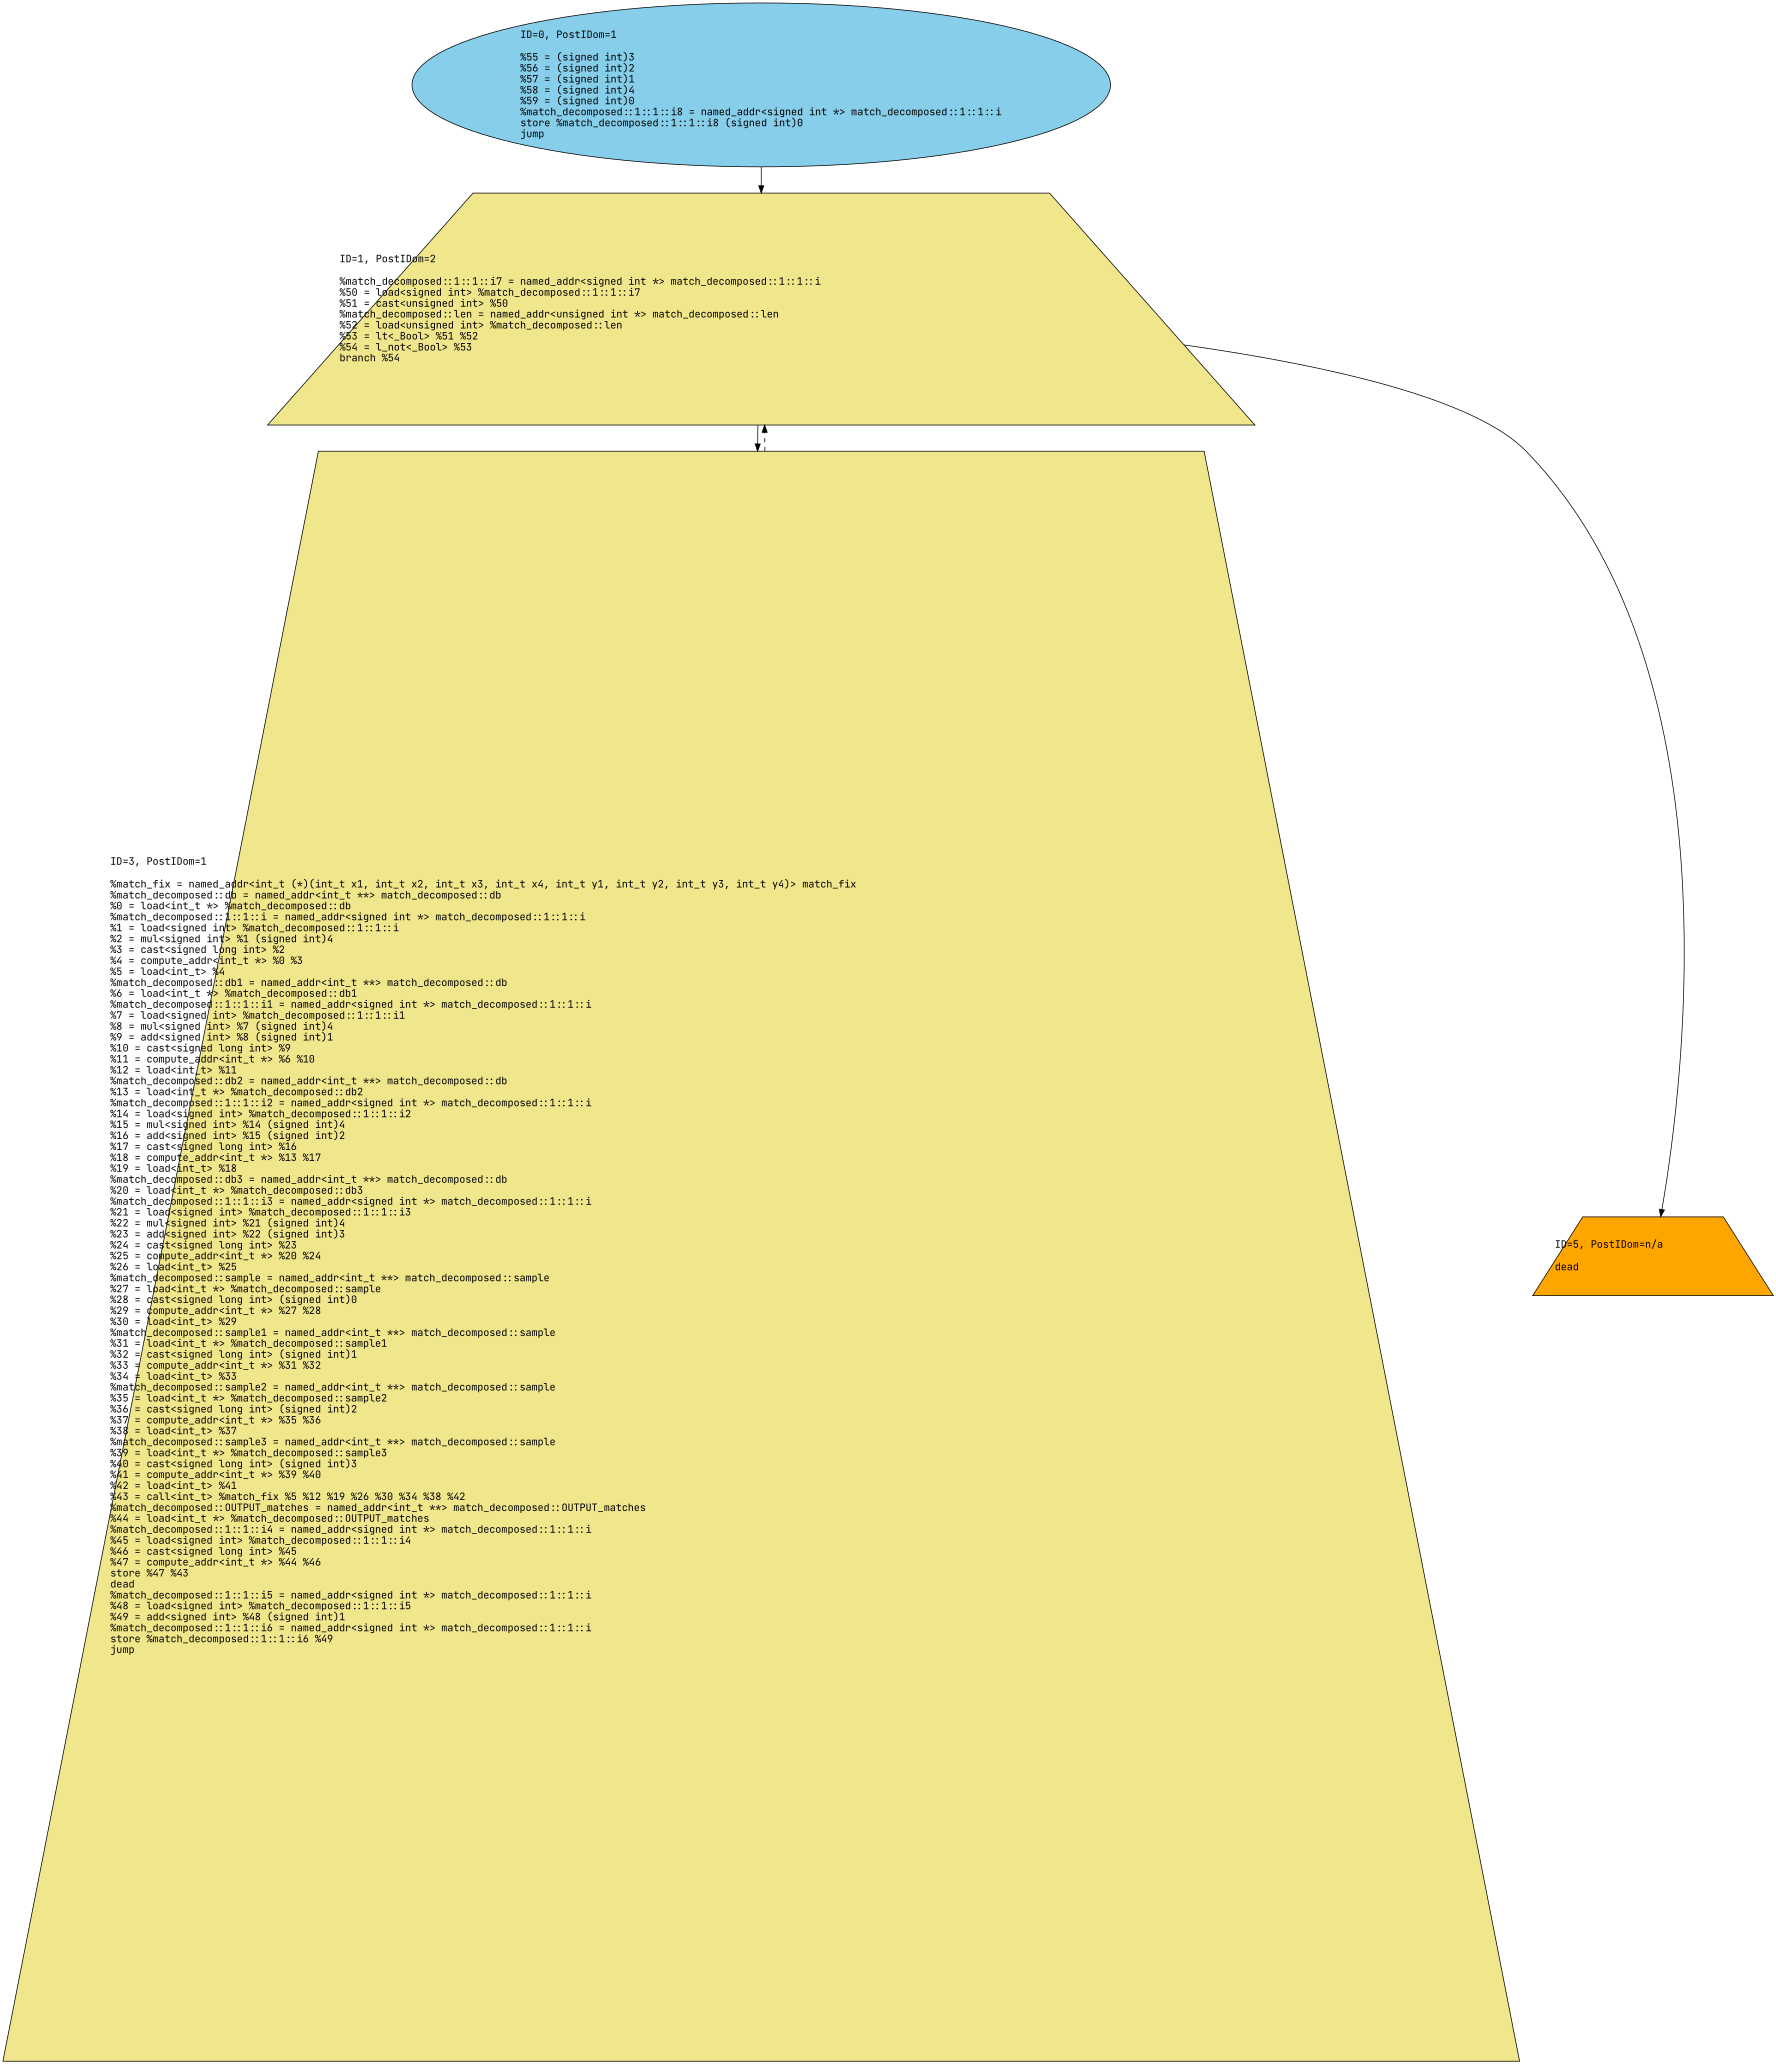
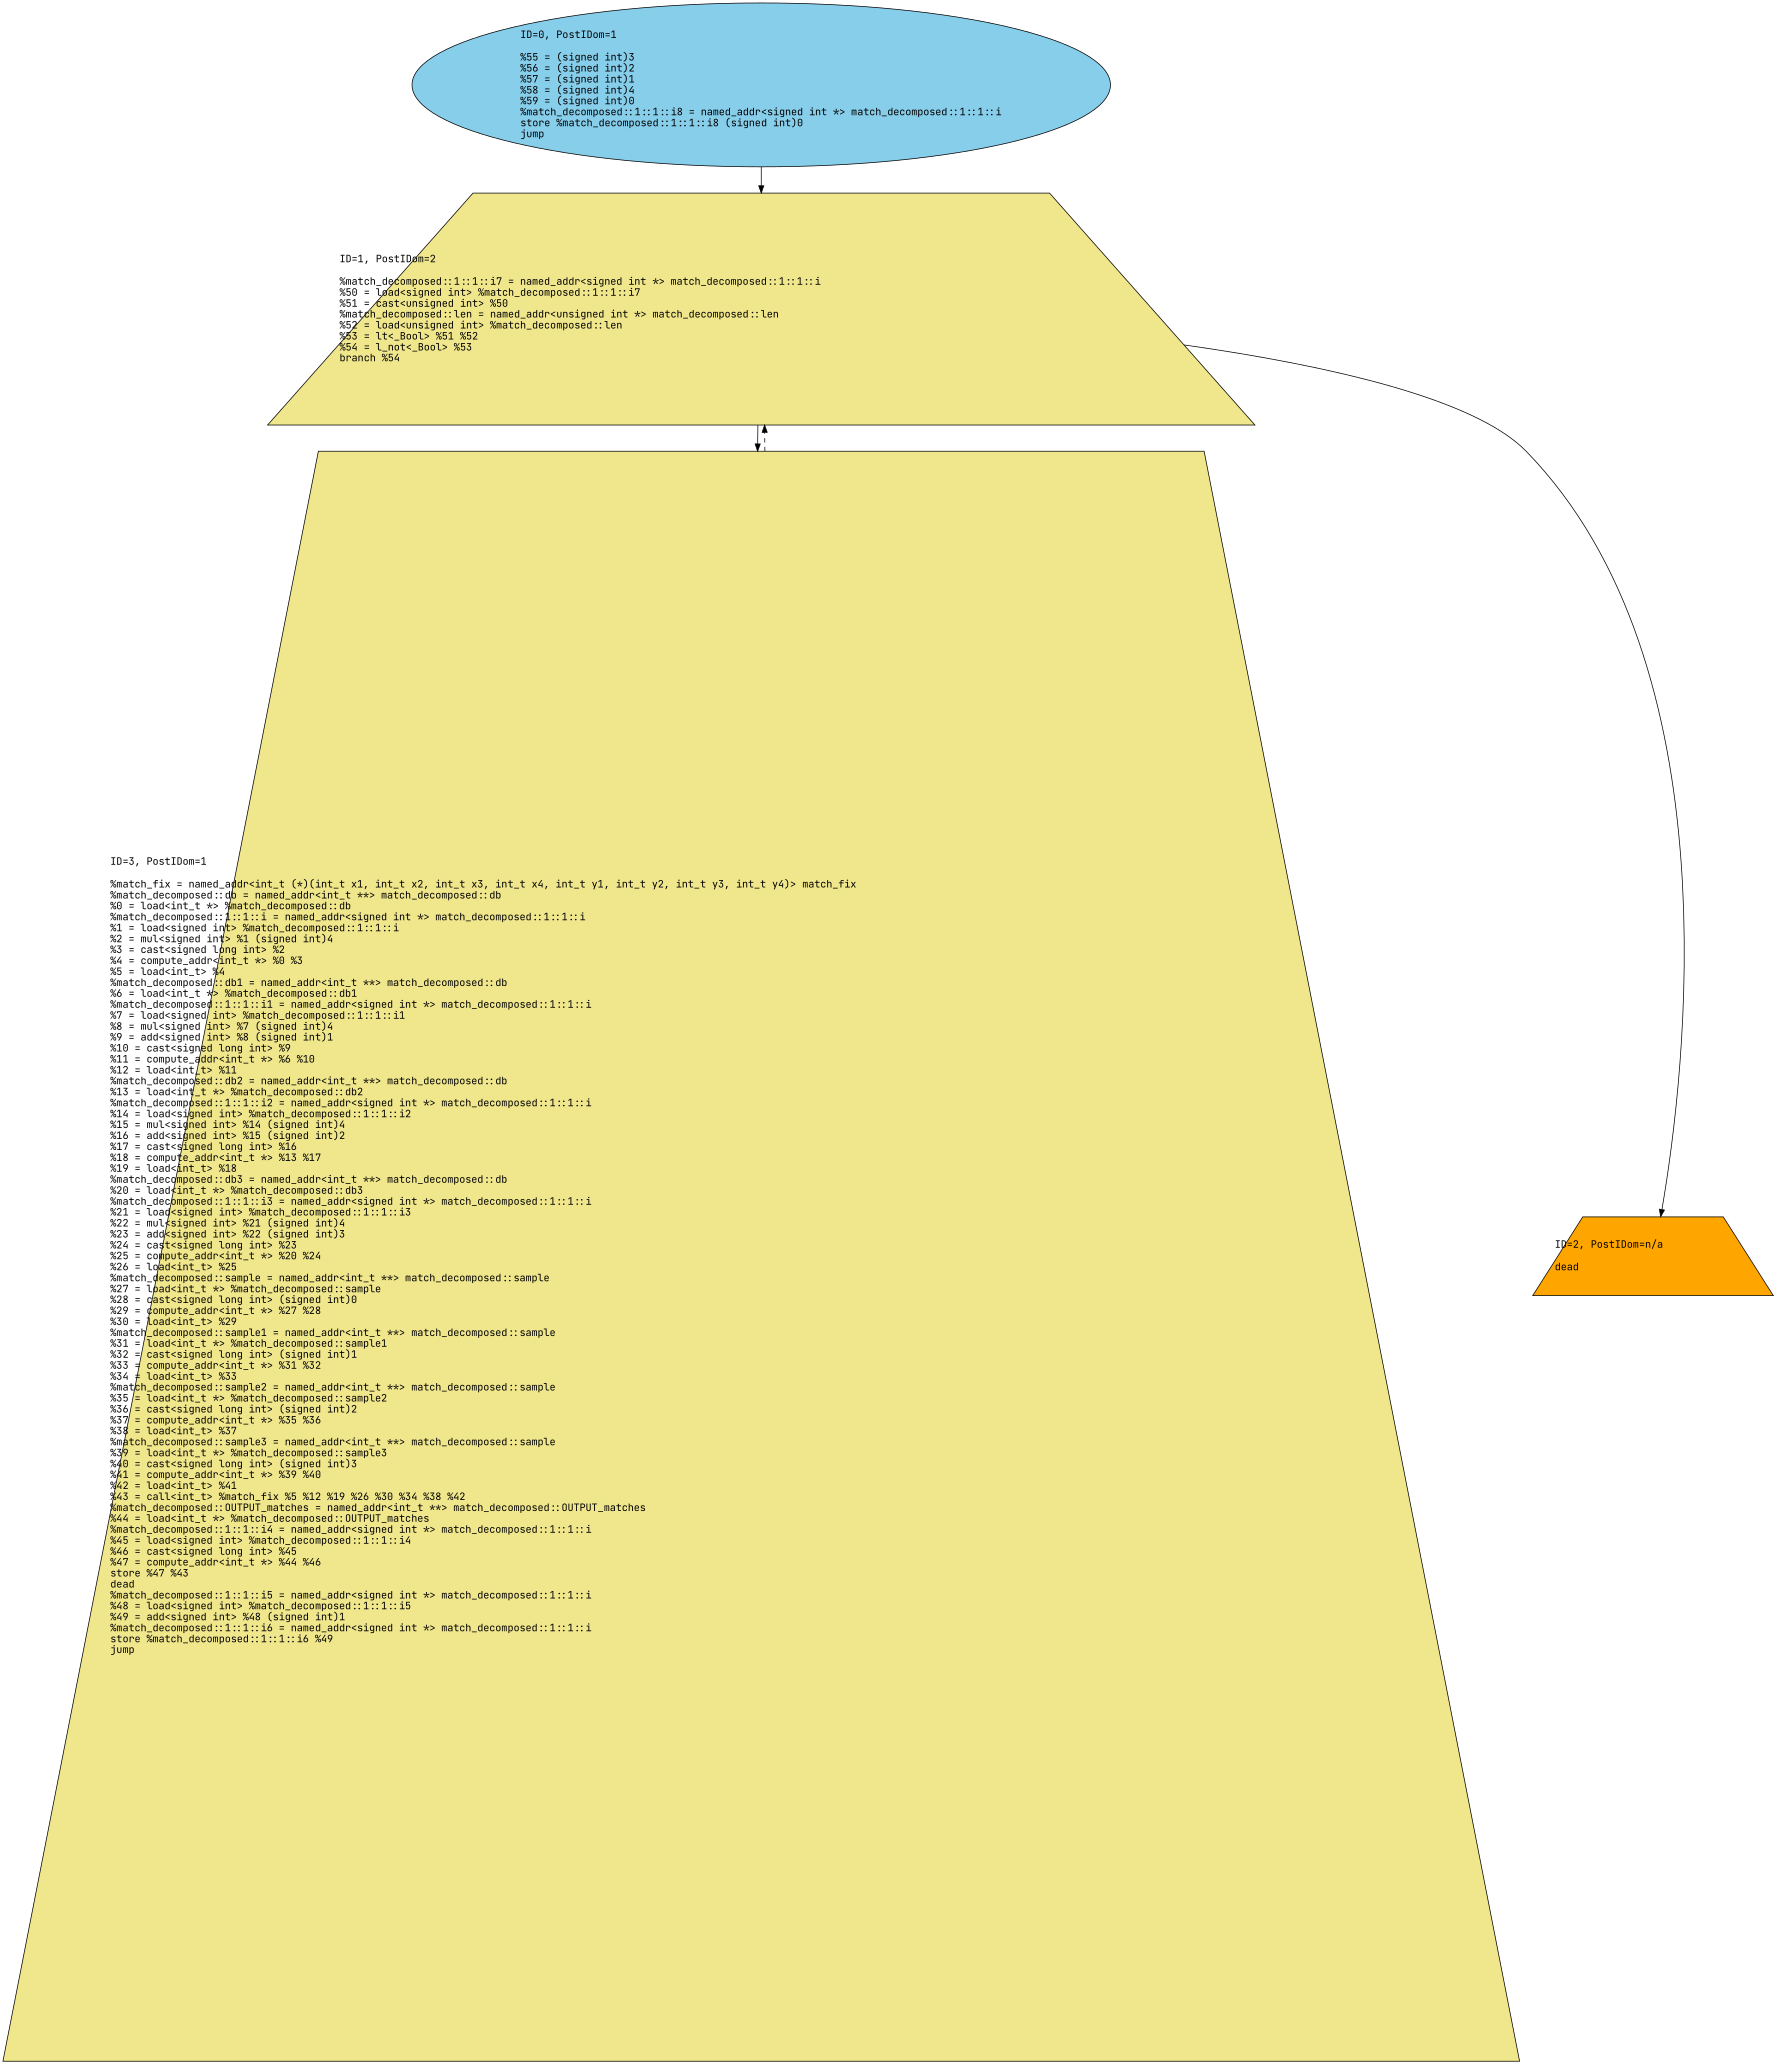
(1653, 1256) -> (1653, 1256)
